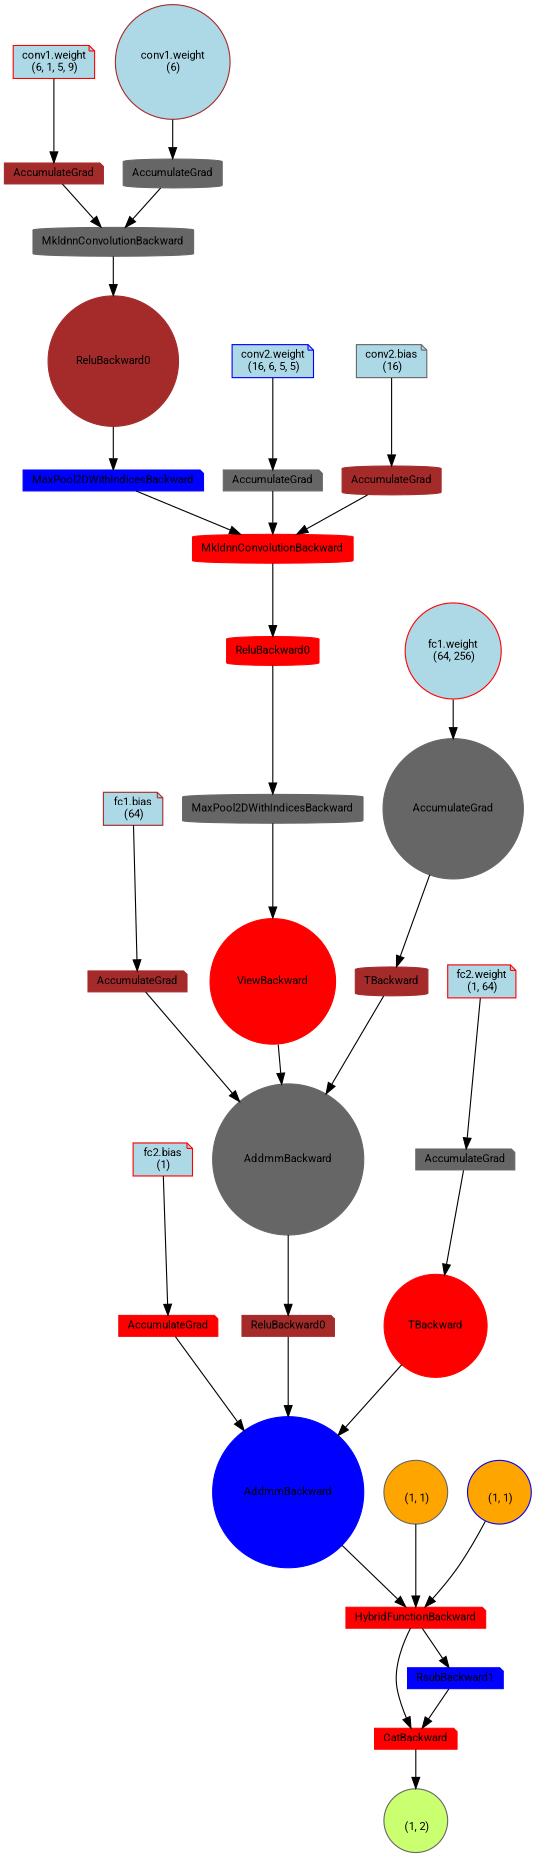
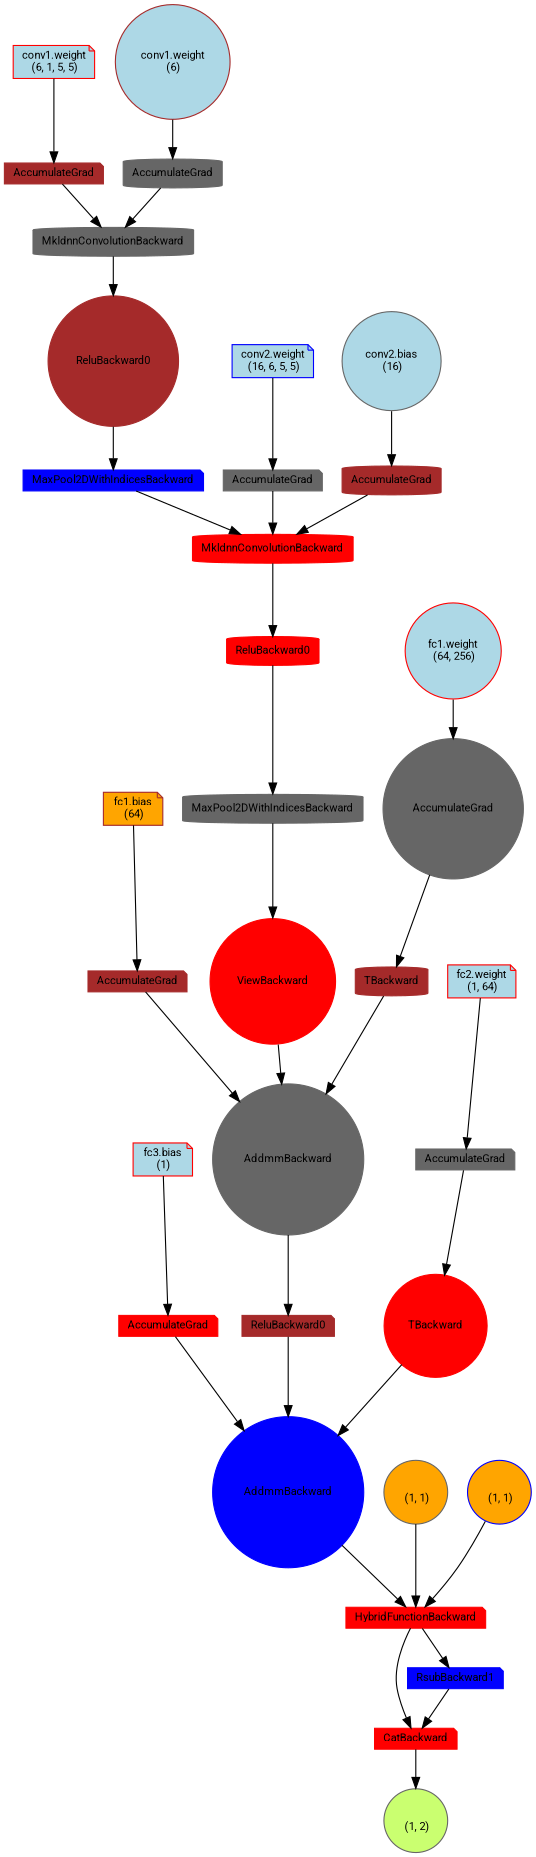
(54, 62) -> (54, 62)
(392, 361) -> (392, 361)
(133, 809) -> (133, 809)
(163, 1159) -> (163, 1159)
